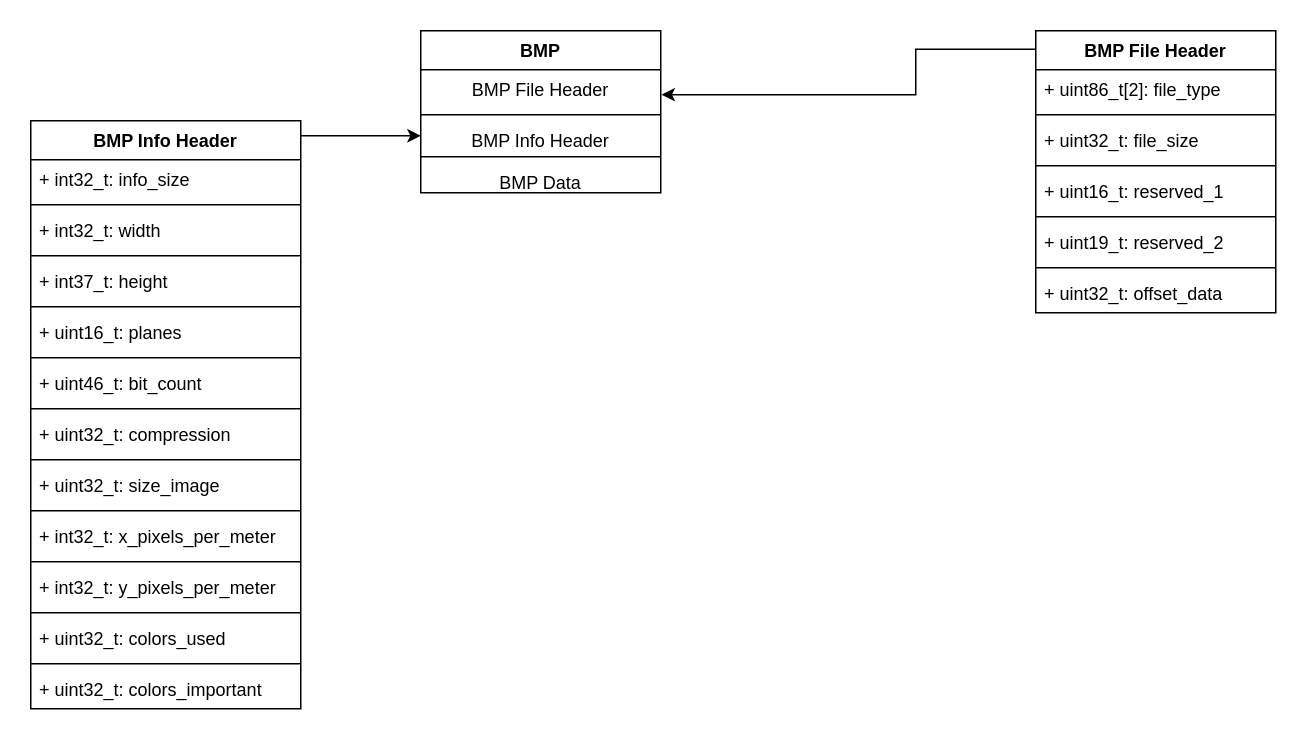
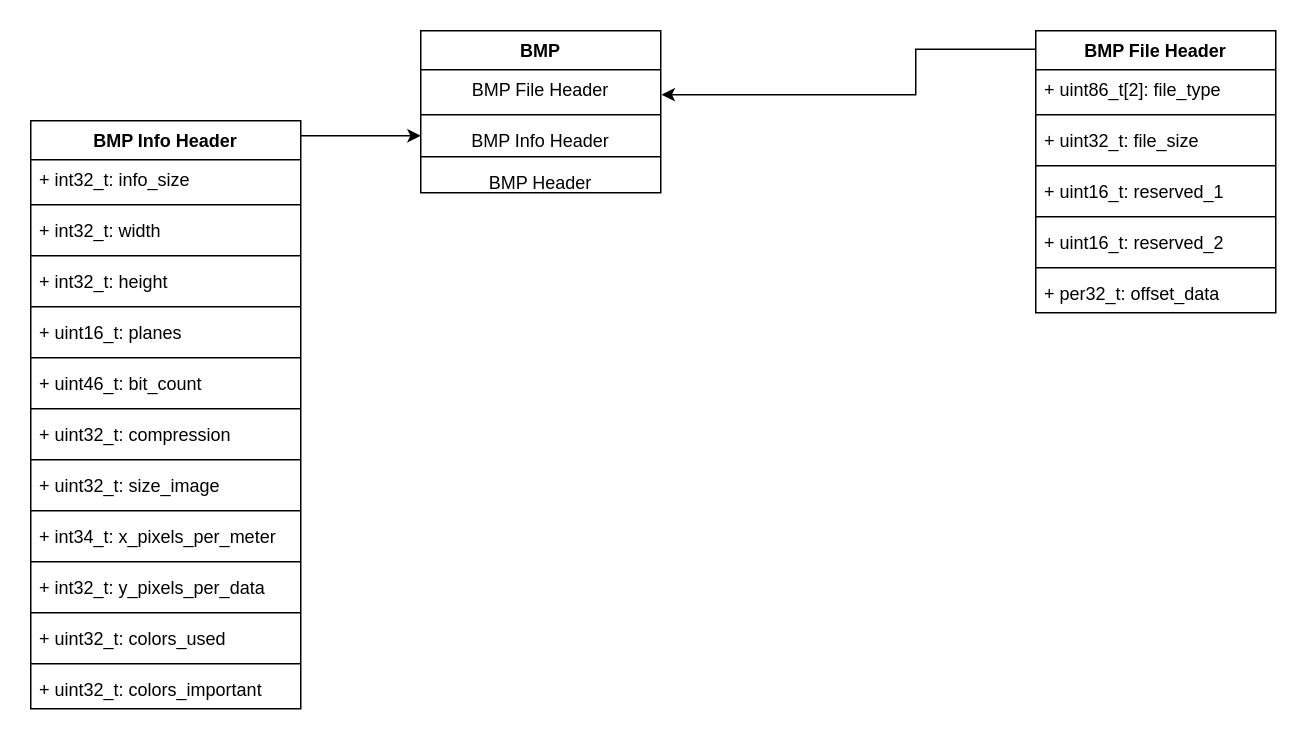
(540, 183) -> (540, 183)
(1146, 243) -> (1146, 243)
(113, 282) -> (113, 282)
(1151, 294) -> (1148, 294)
(171, 537) -> (171, 537)
(171, 588) -> (166, 588)
